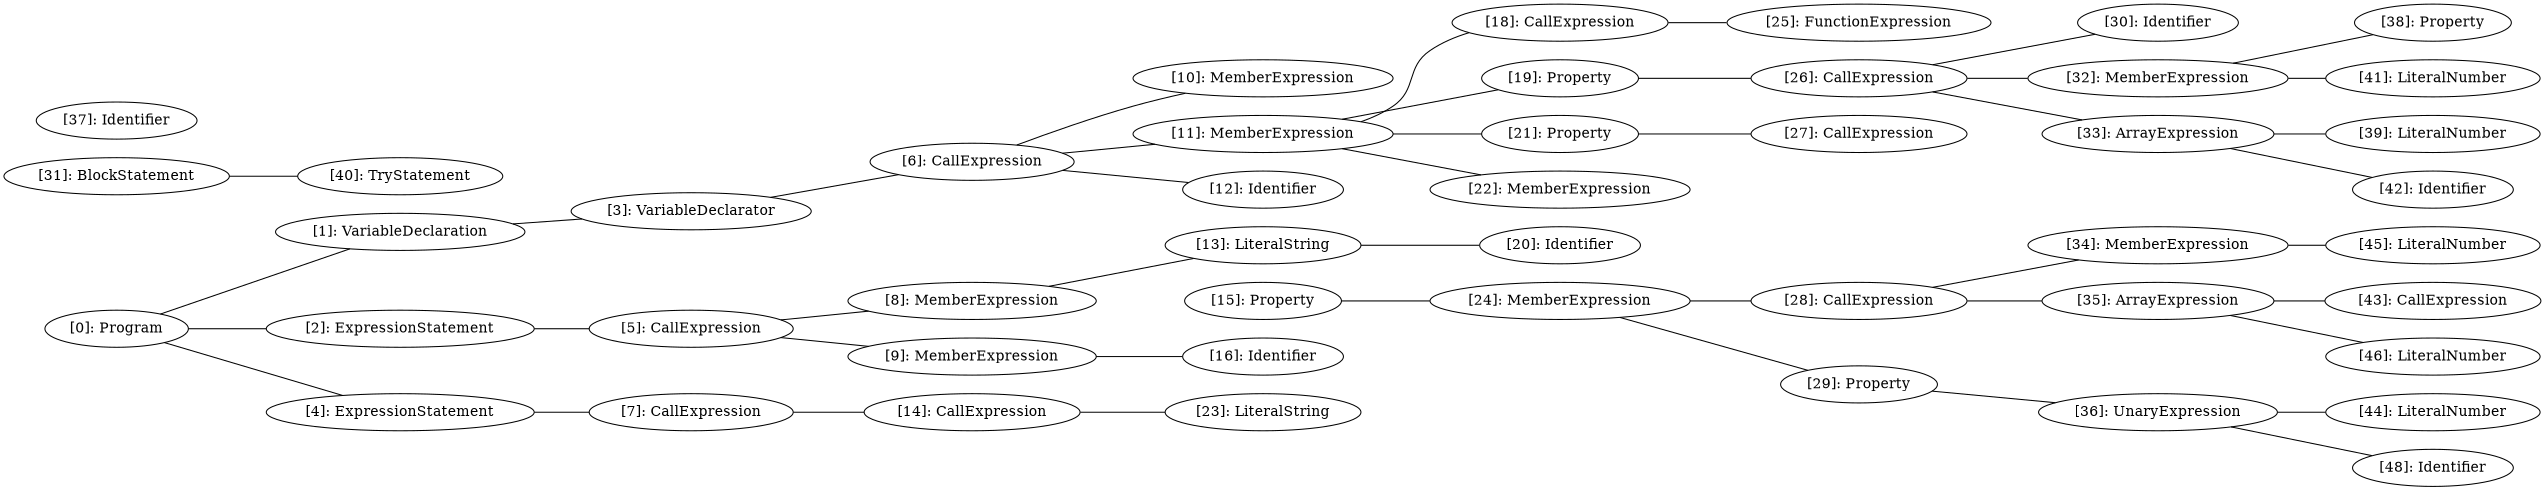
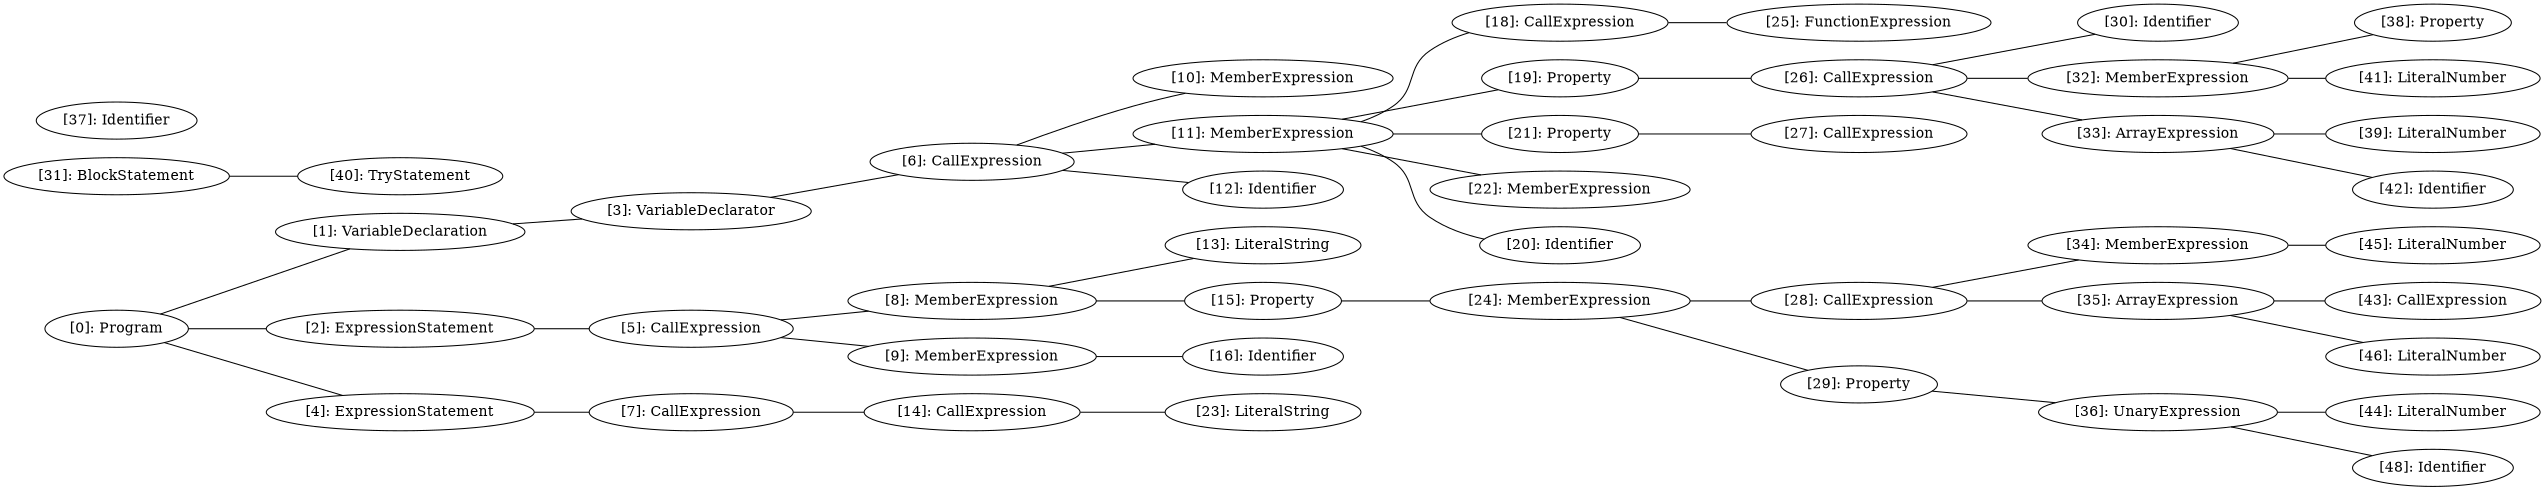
(1420, 245) -> (1416, 200)
none -> (1140, 301)
